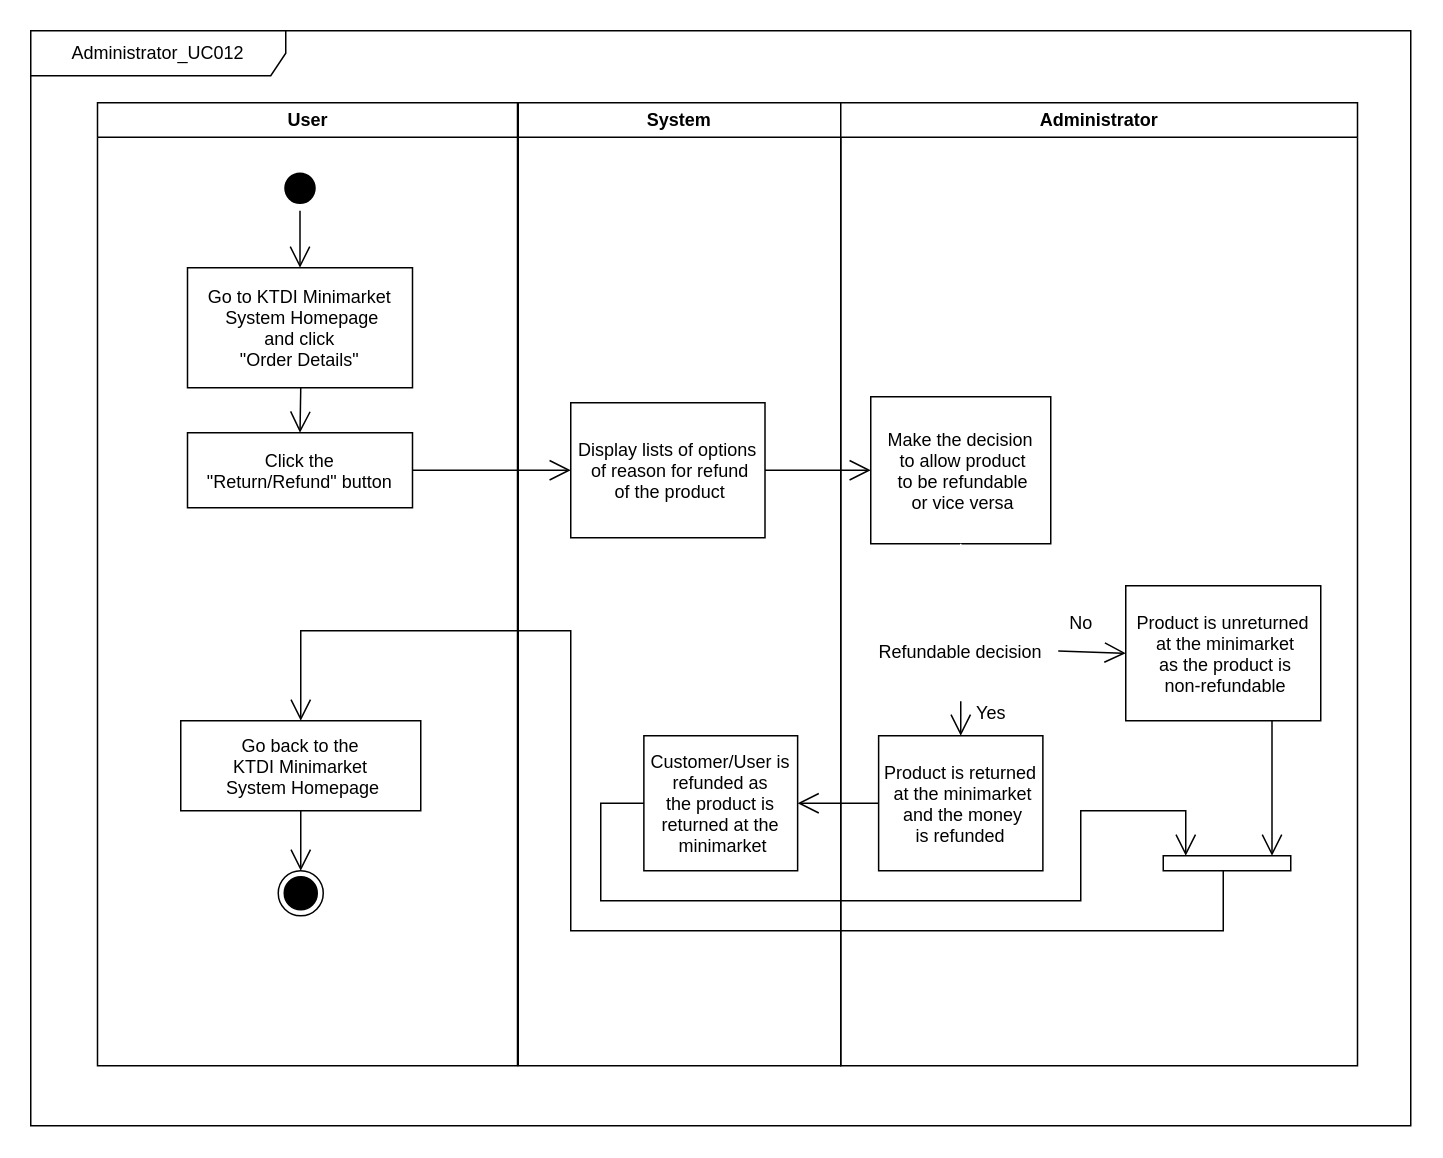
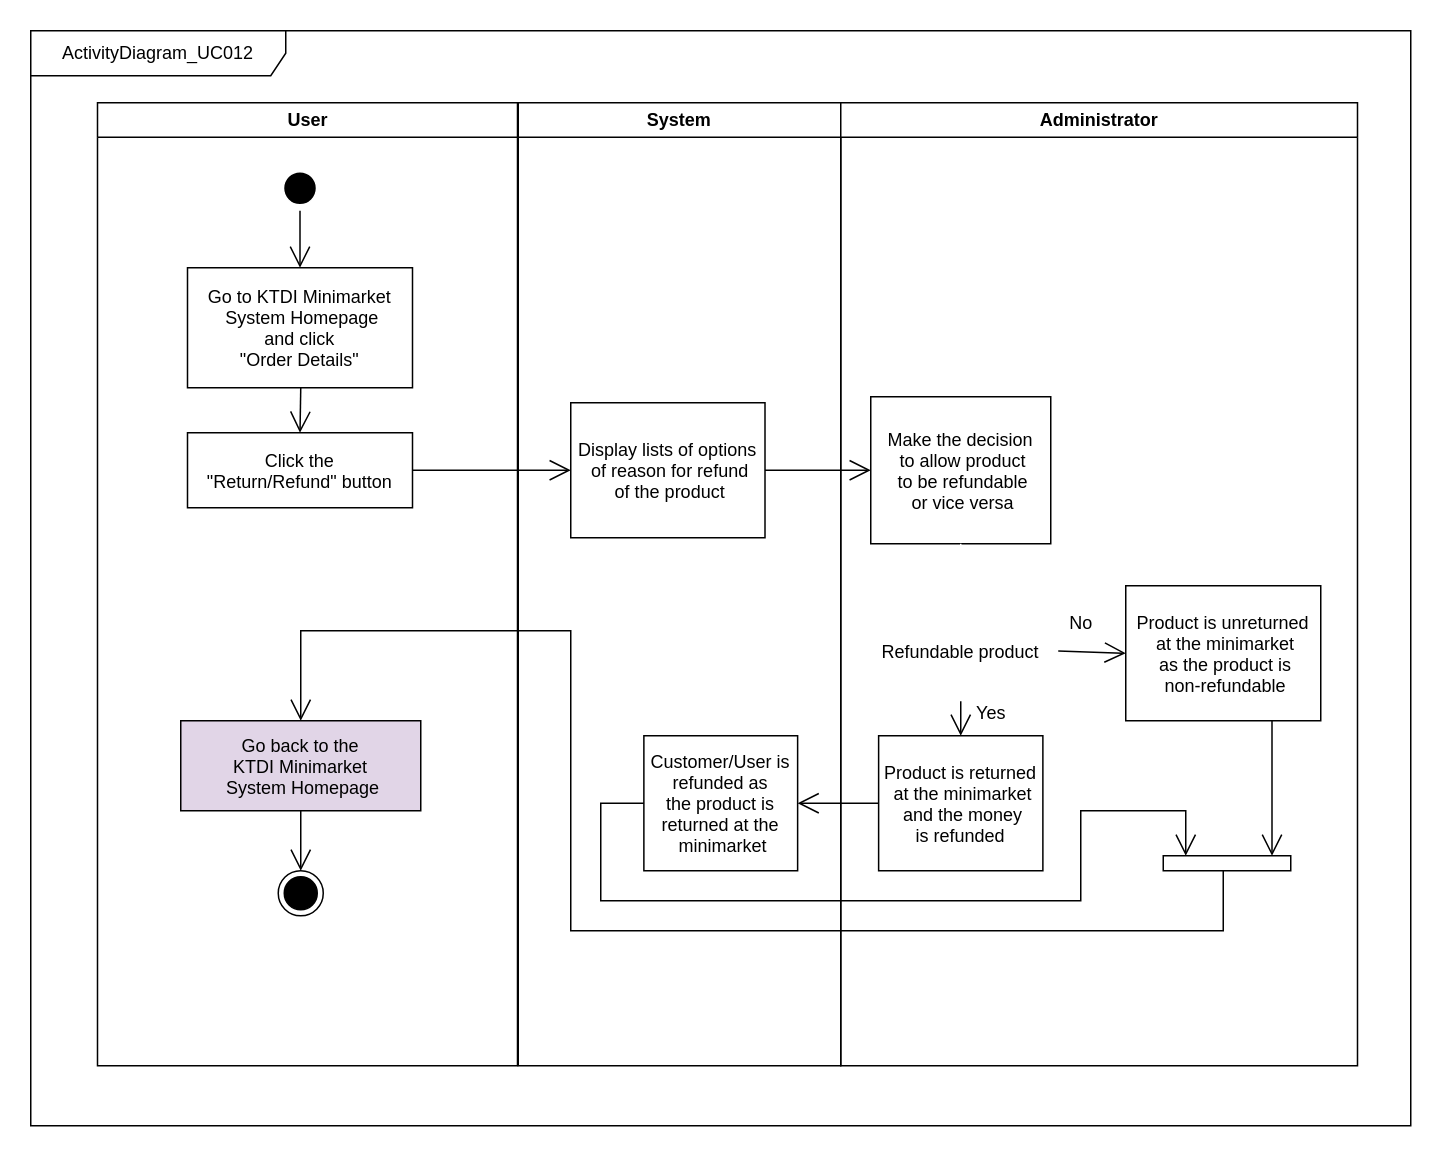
(158, 53) -> (158, 53)
(960, 652) -> (960, 652)
(301, 766) -> (301, 766)
